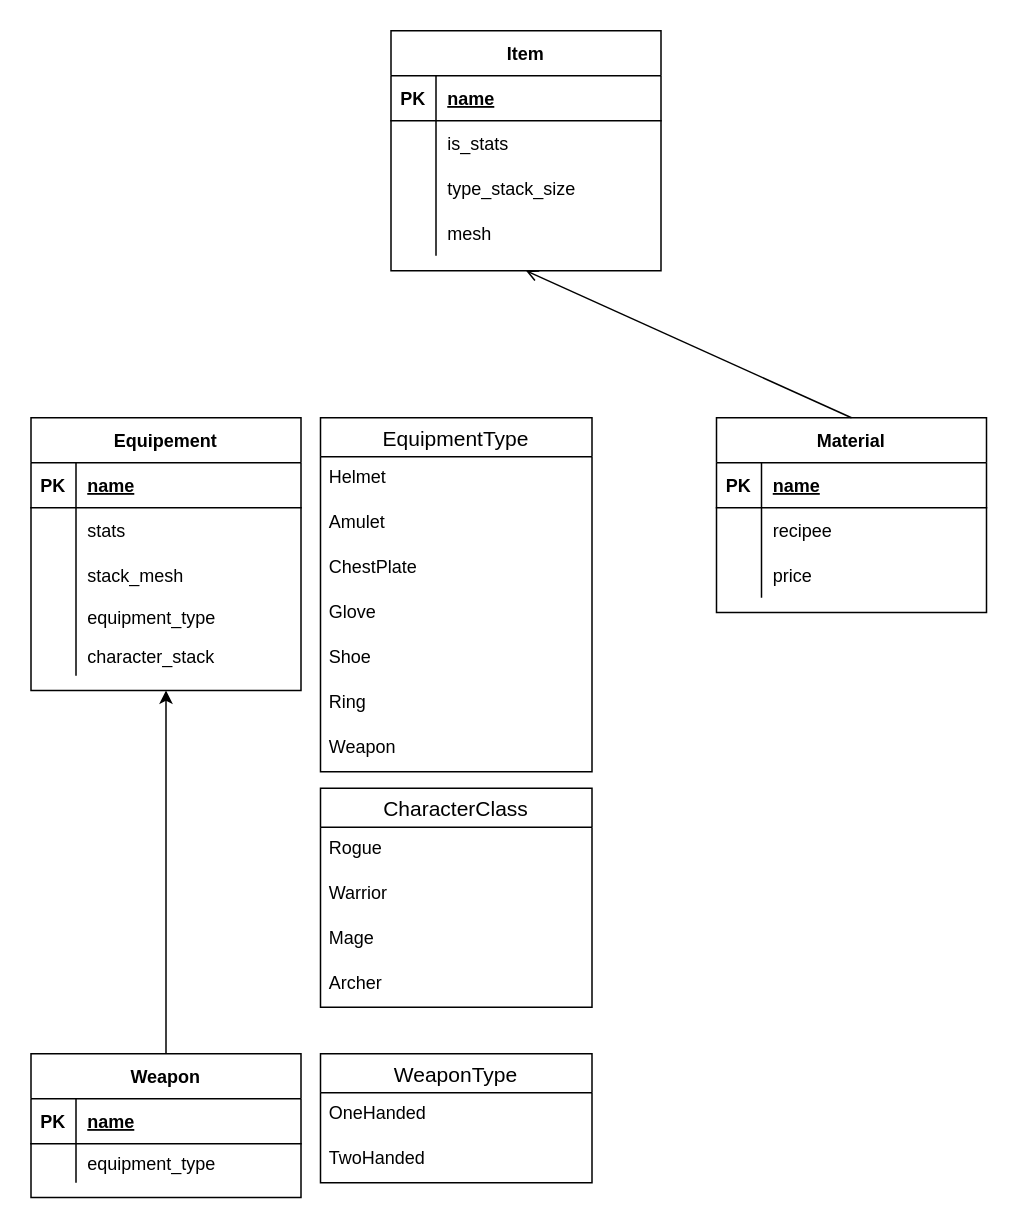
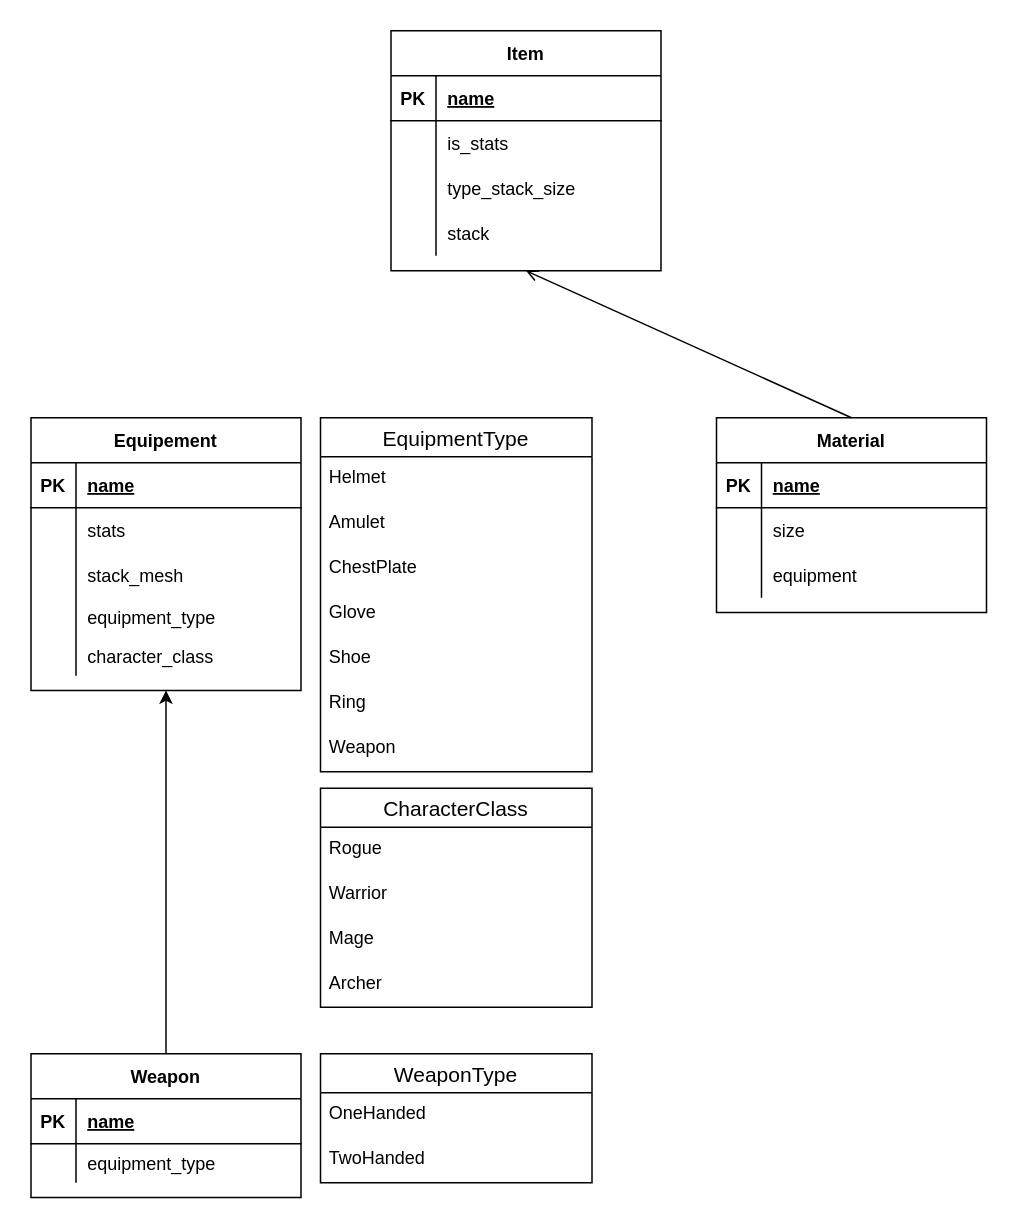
(467, 234) -> (472, 234)
(805, 531) -> (790, 531)
(795, 576) -> (816, 576)
(163, 657) -> (160, 657)
